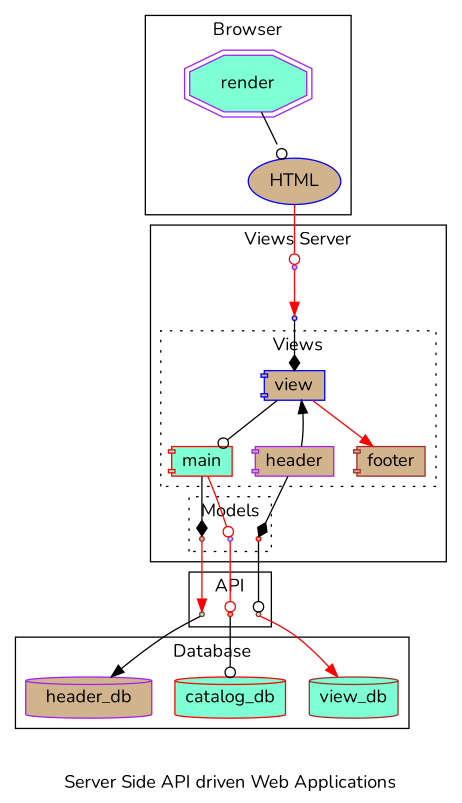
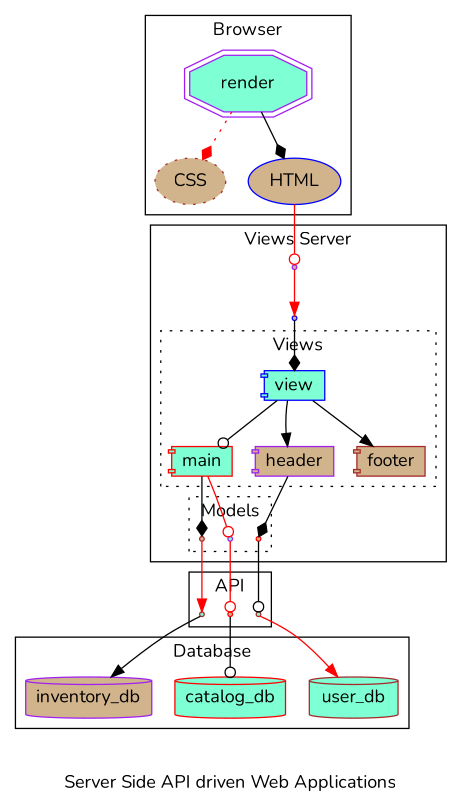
(269, 128) -> (269, 128)
none -> (190, 181)
(295, 385) -> (295, 385)
(338, 419) -> (338, 419)
(303, 430) -> (286, 417)
(89, 698) -> (89, 698)
(354, 698) -> (354, 698)
